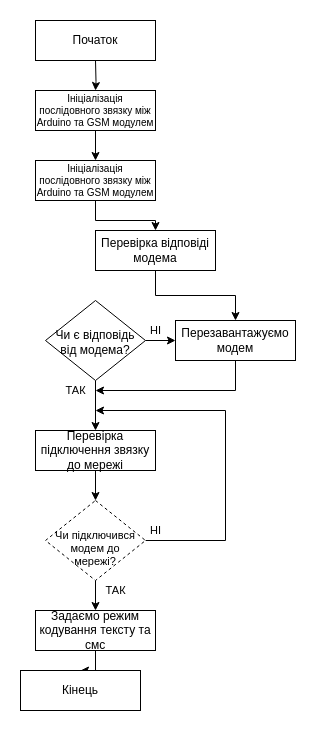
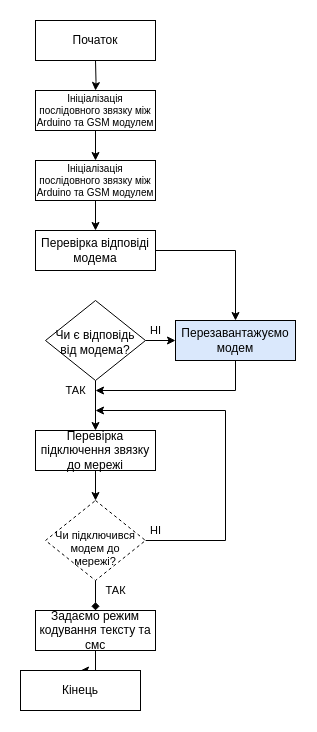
(156, 251) -> (96, 251)
(236, 341) -> (236, 341)
(96, 602) -> (96, 601)
